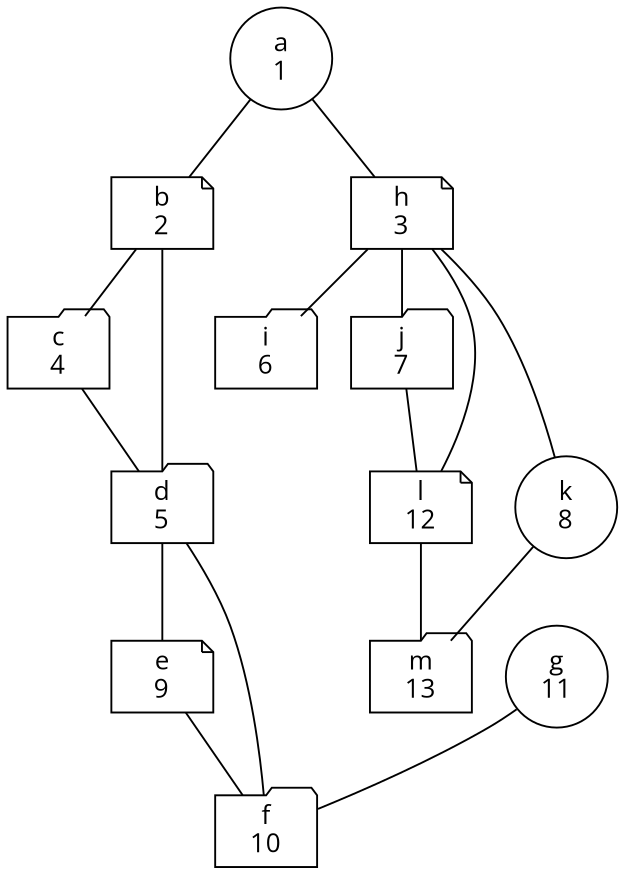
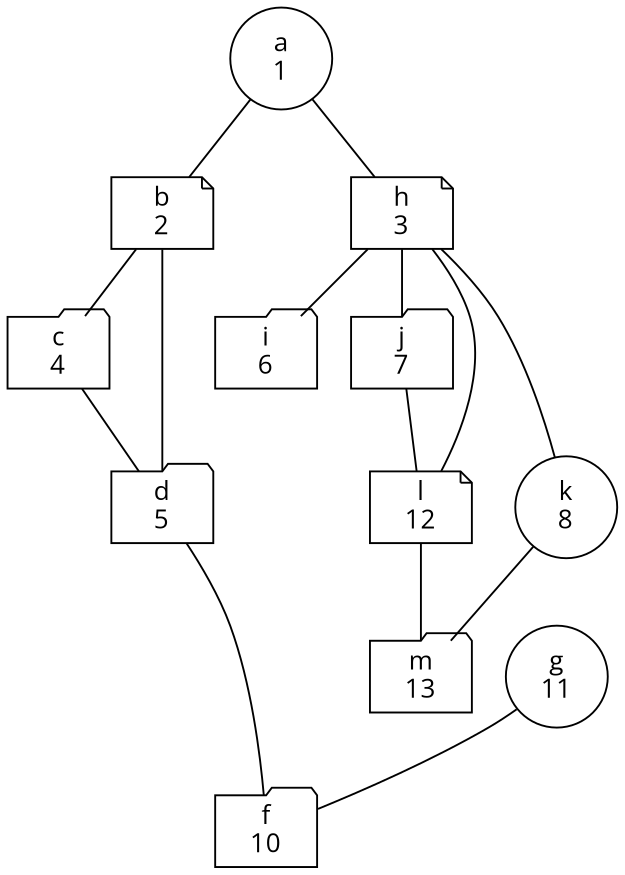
(162, 677) -> none
